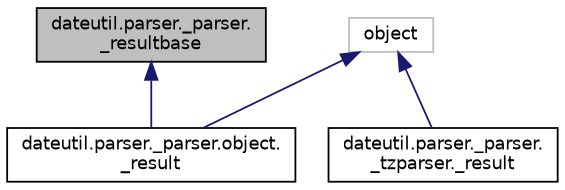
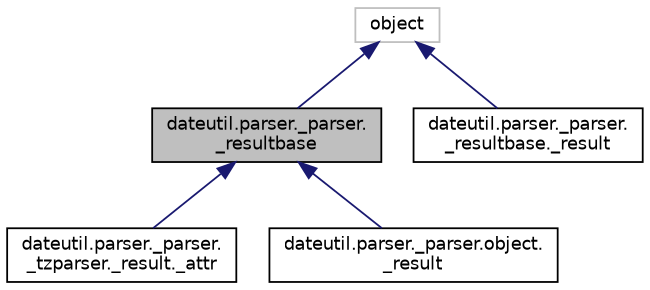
(273, 94) -> (331, 81)
(443, 155) -> (528, 135)
none -> (122, 255)
